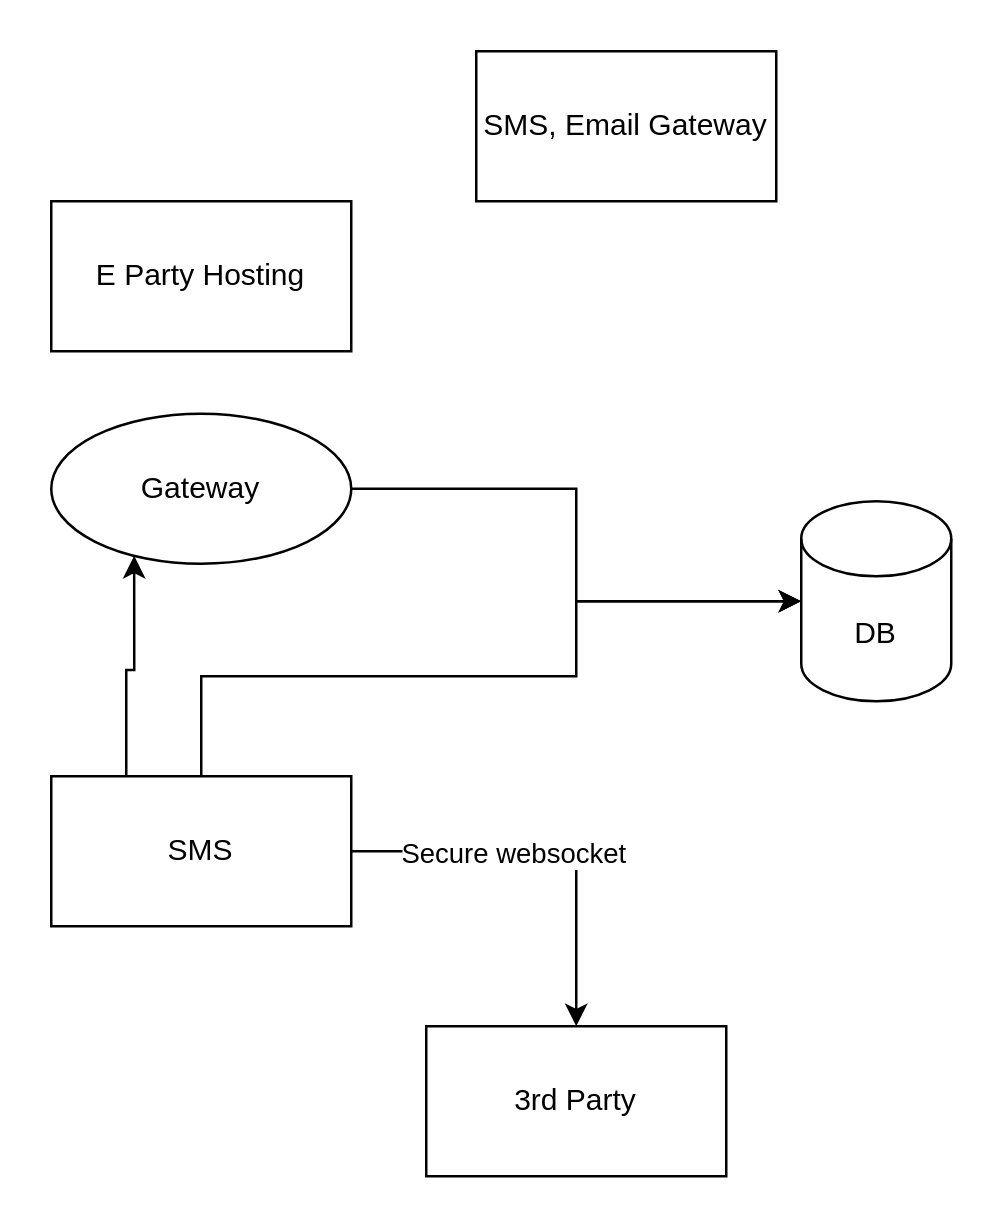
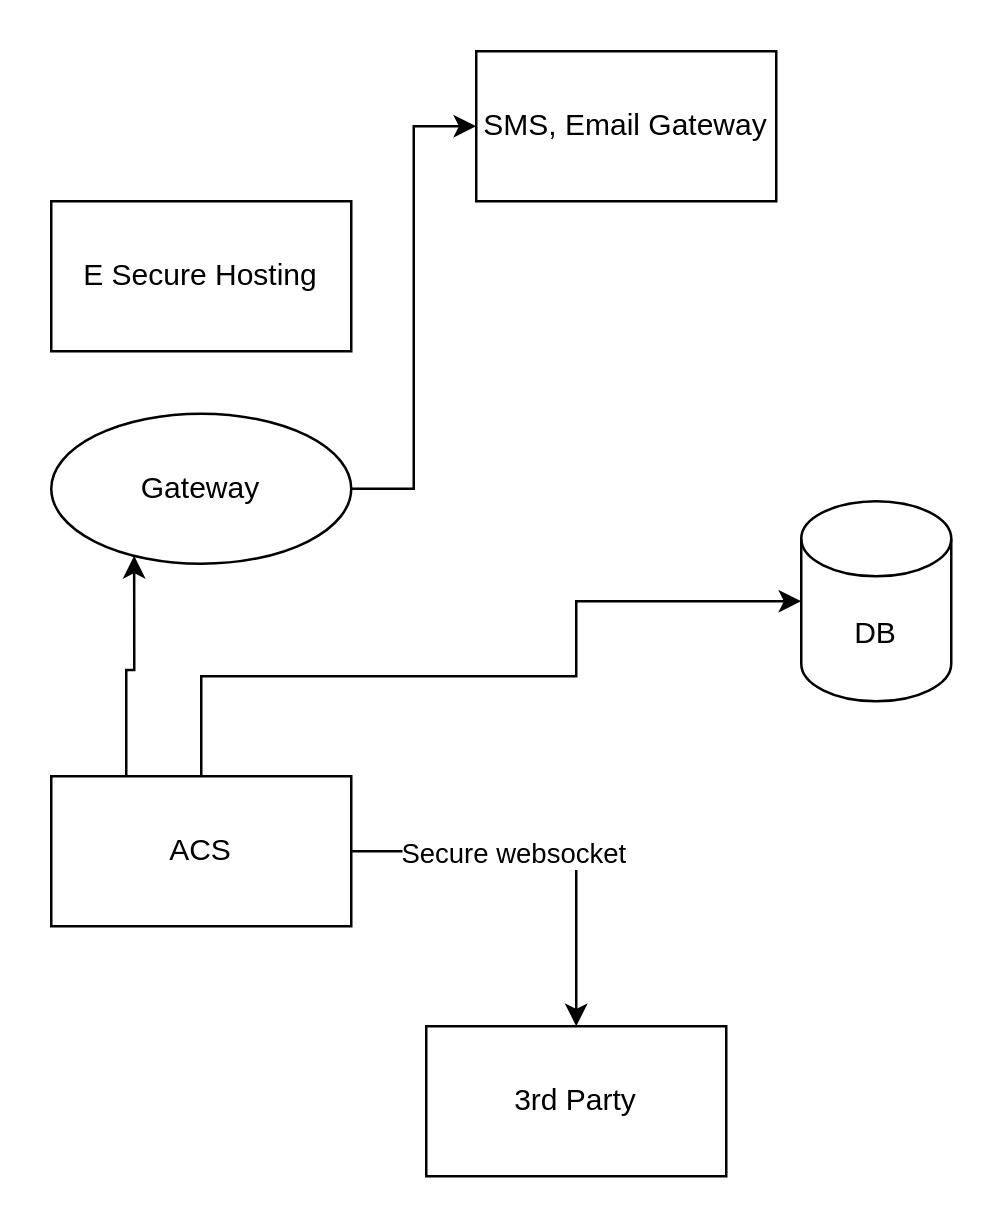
(201, 276) -> (201, 276)
(548, 489) -> (414, 285)
(201, 851) -> (201, 851)
